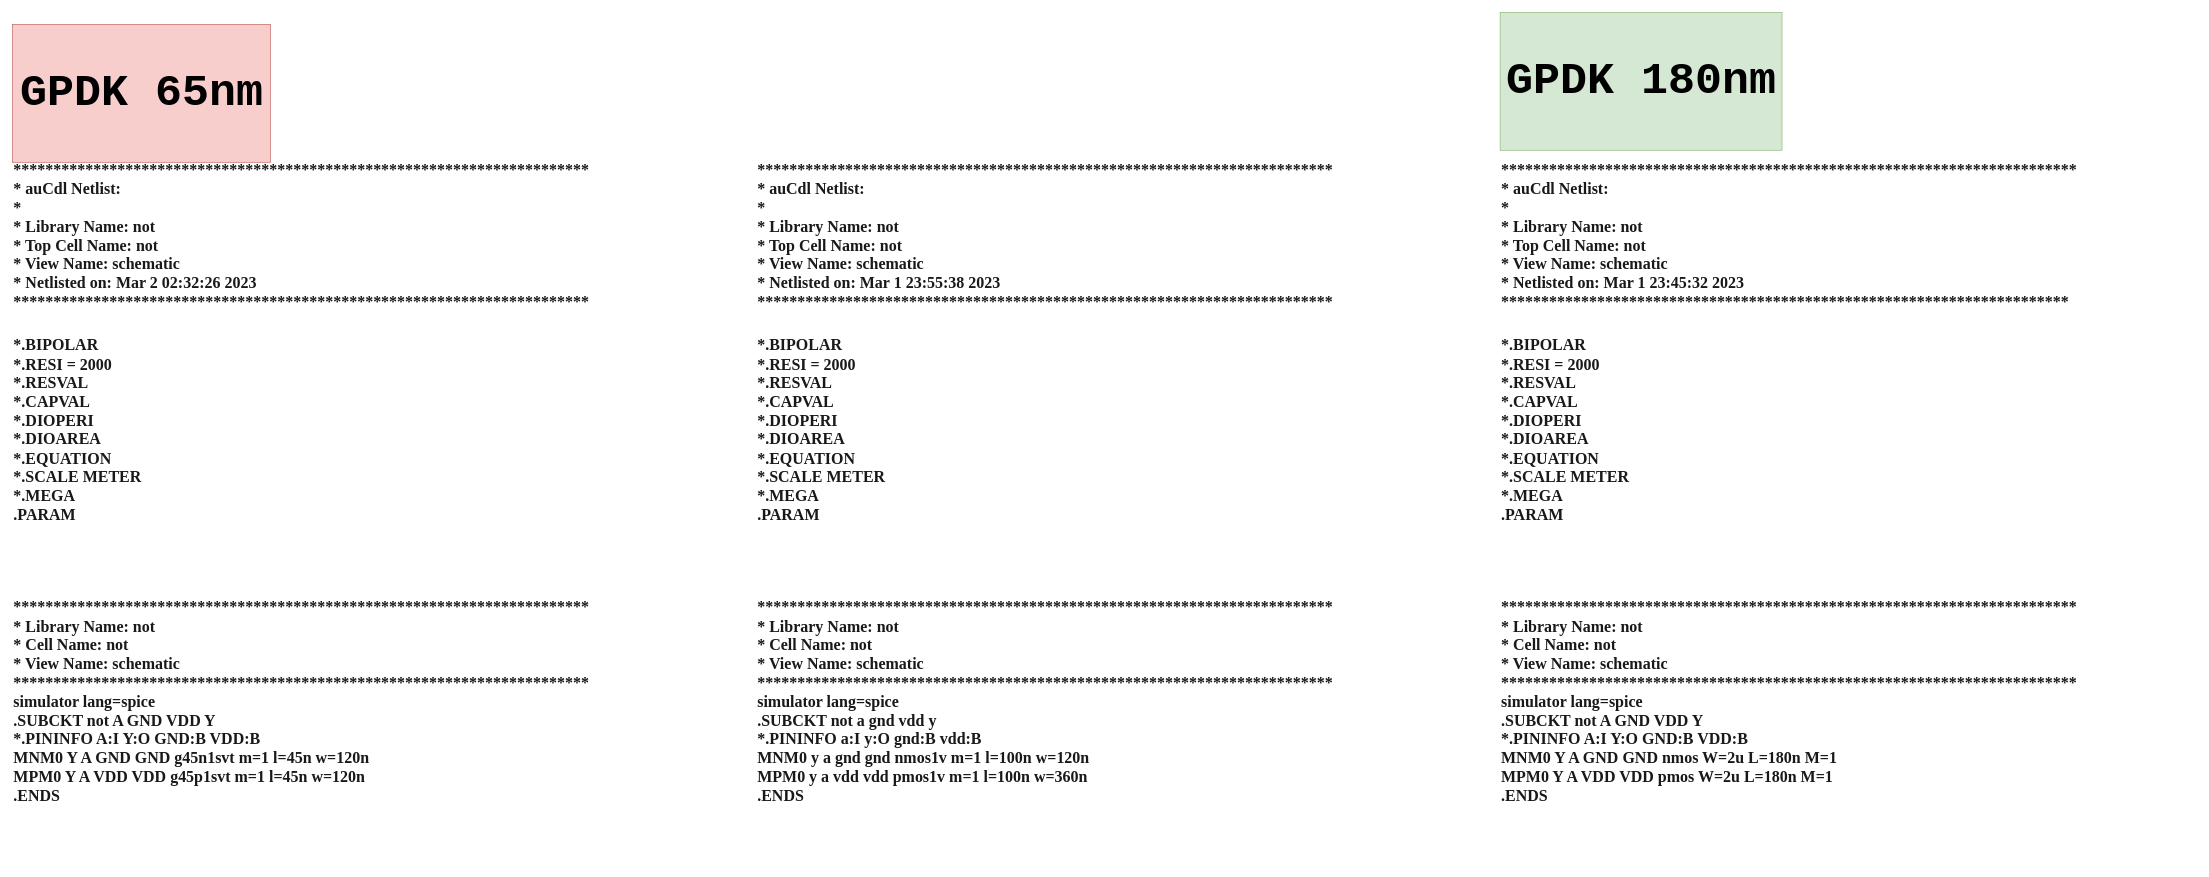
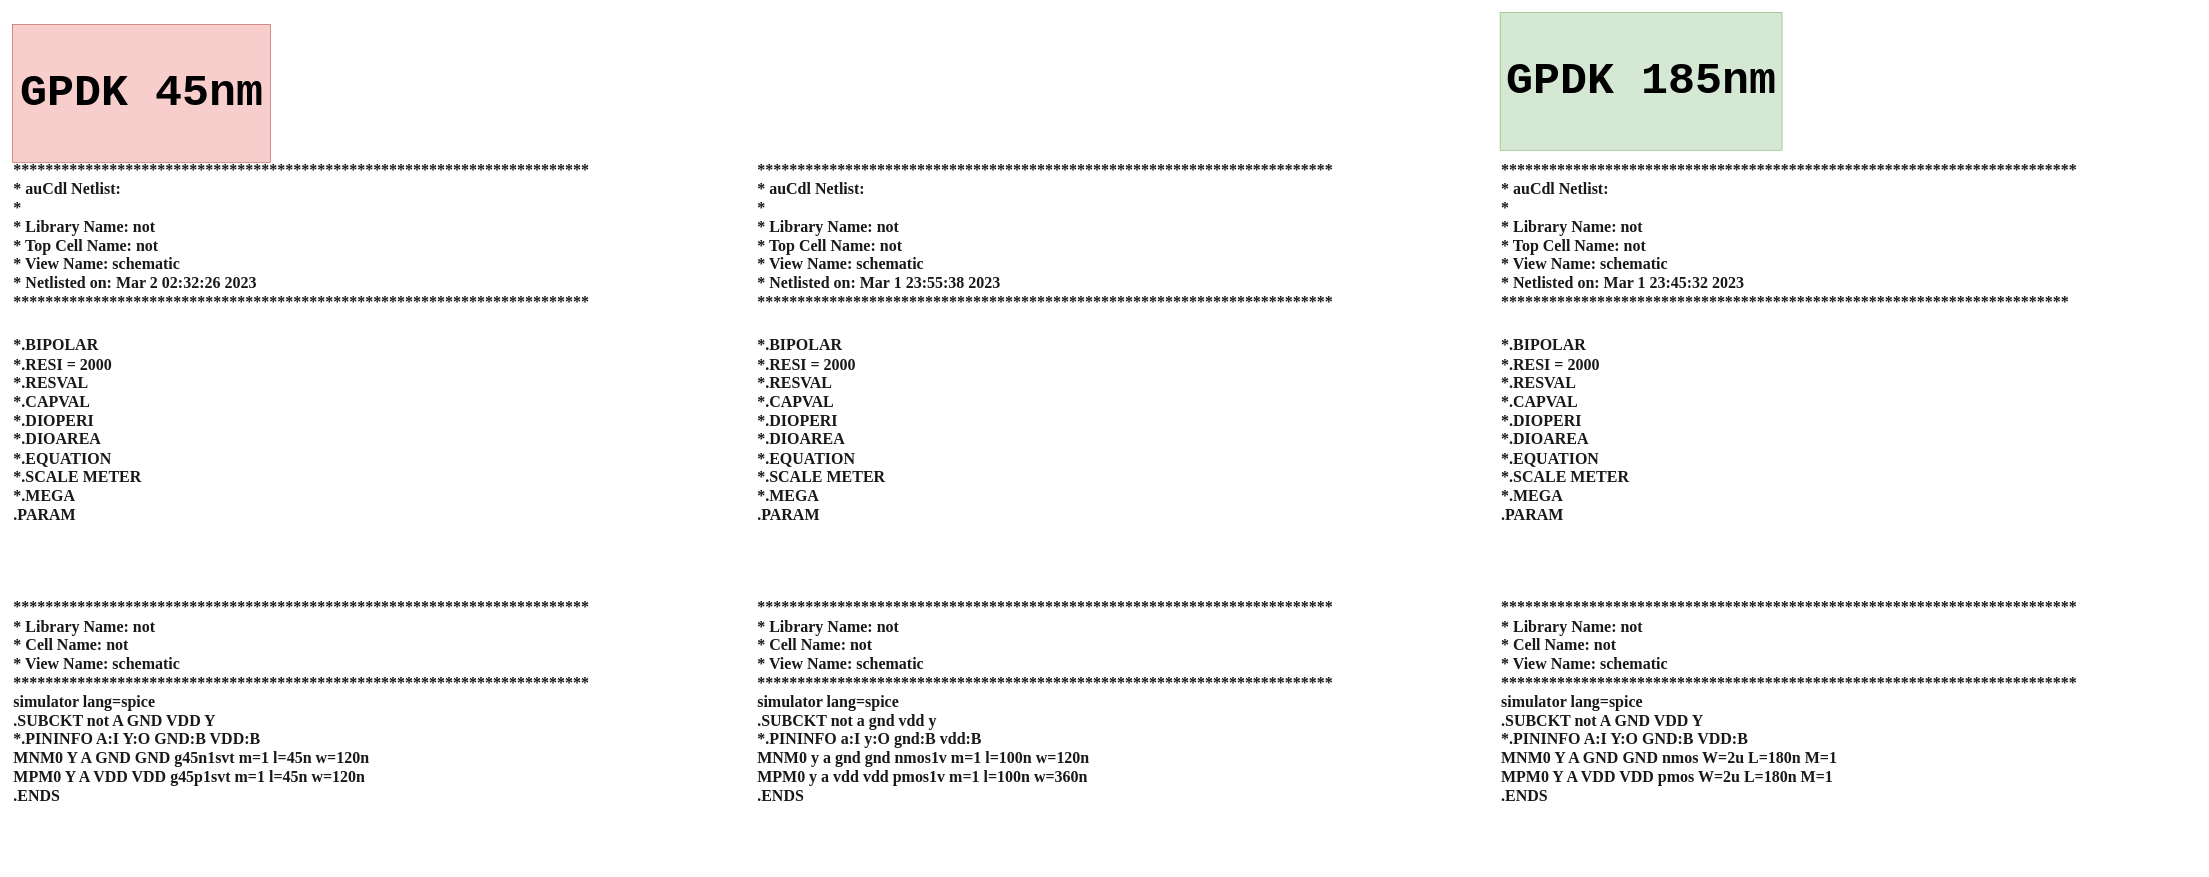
(1642, 81) -> (1642, 81)
(142, 93) -> (142, 93)
